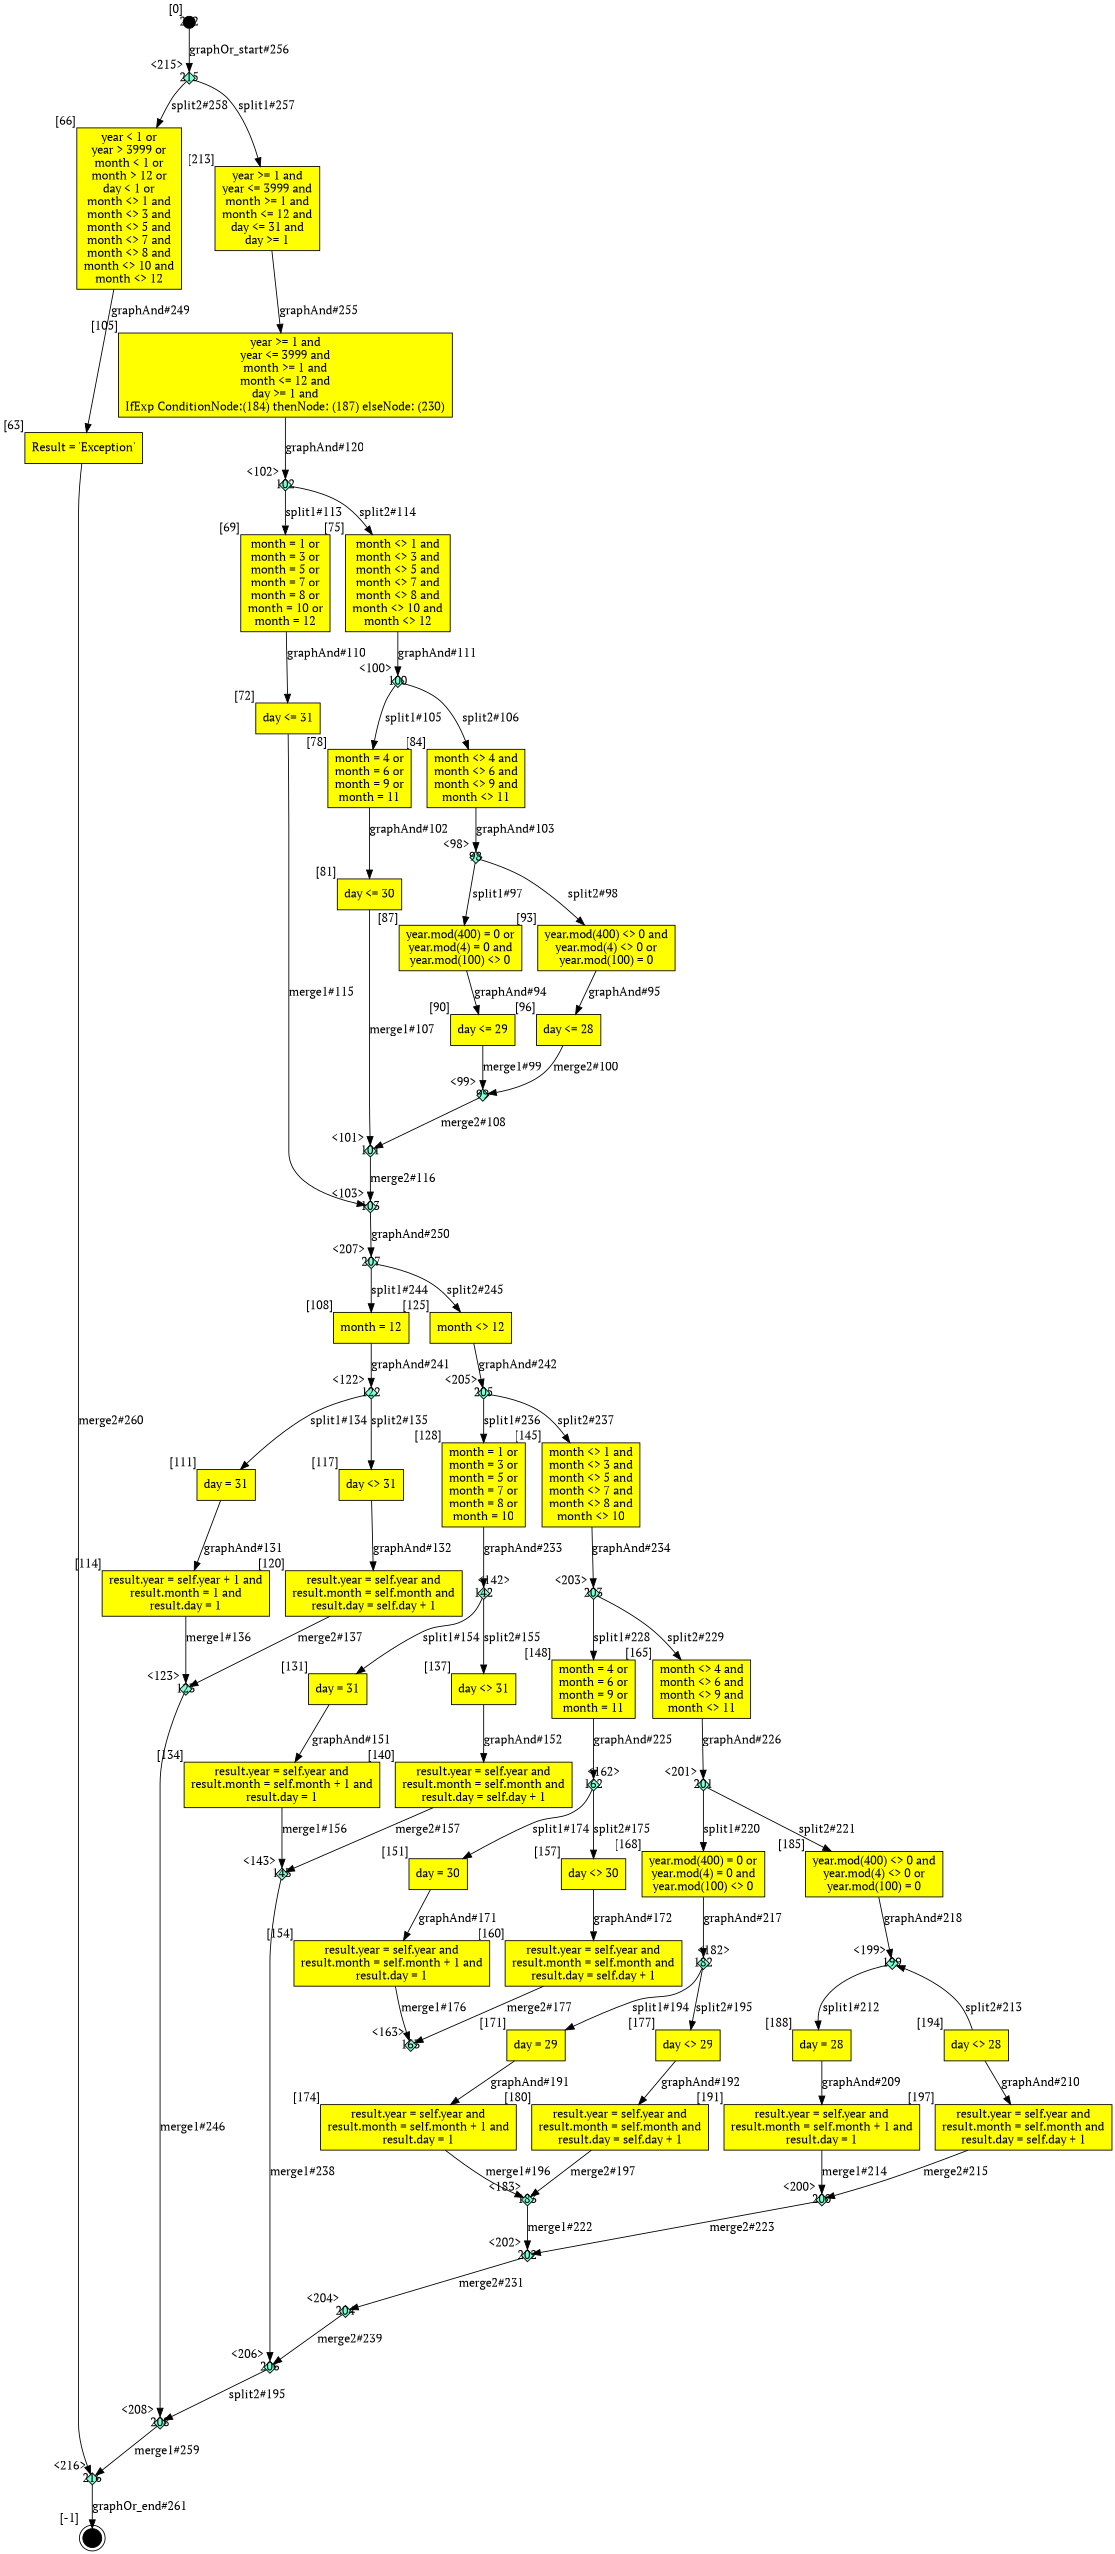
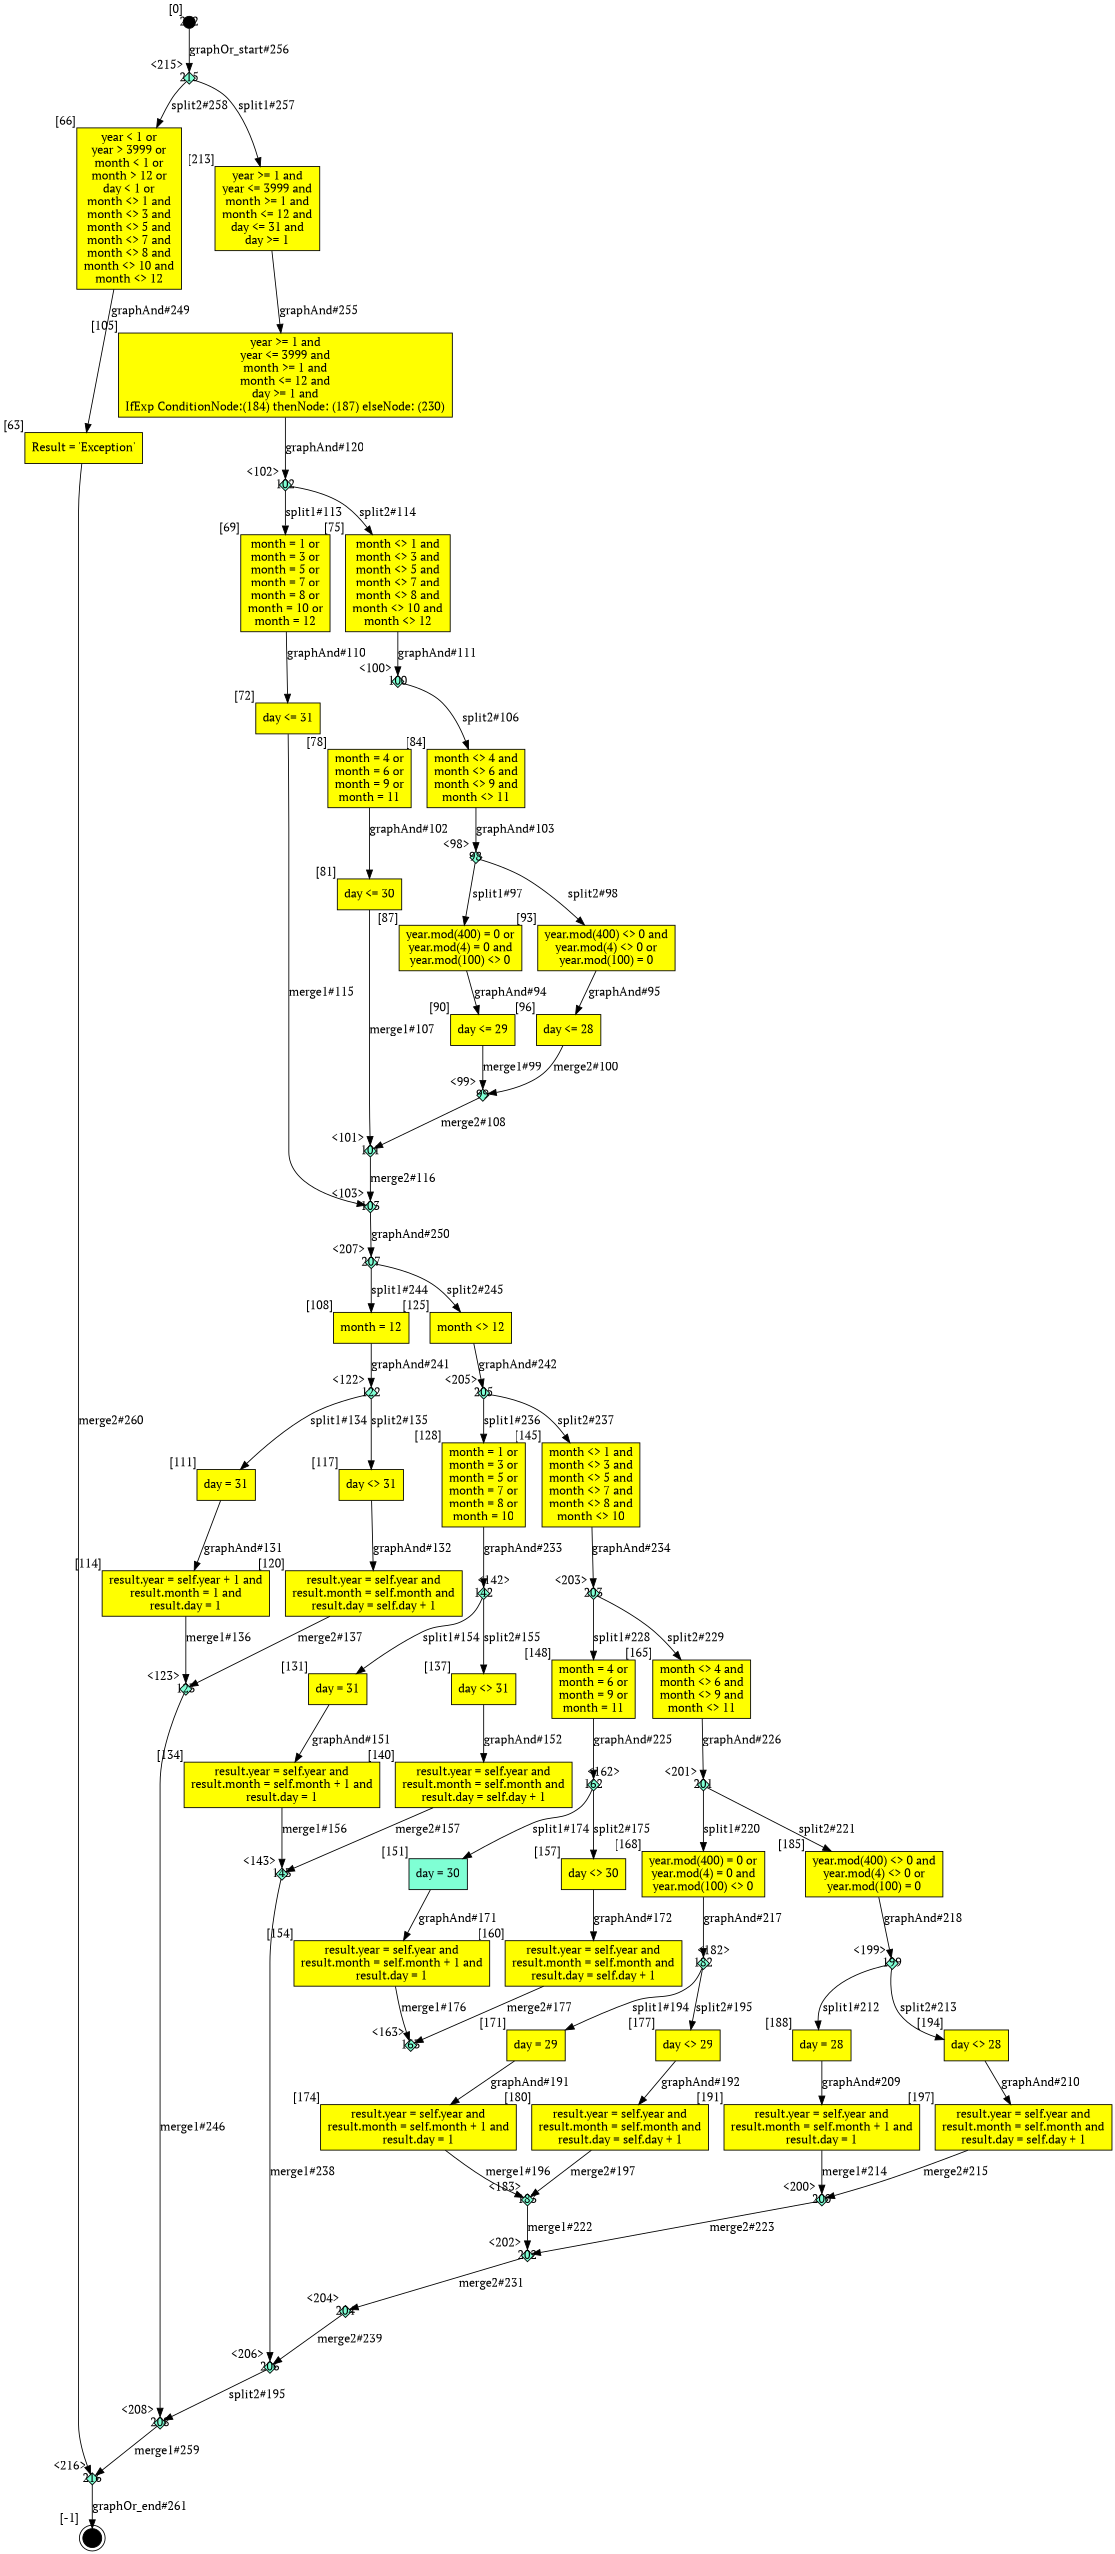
(382, 712) -> none
(438, 1874) -> (438, 1874)
(946, 1991) -> (899, 2012)
